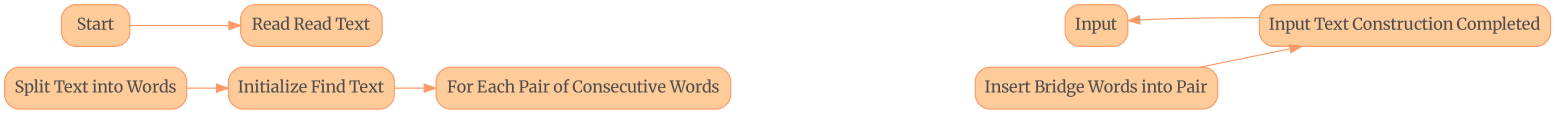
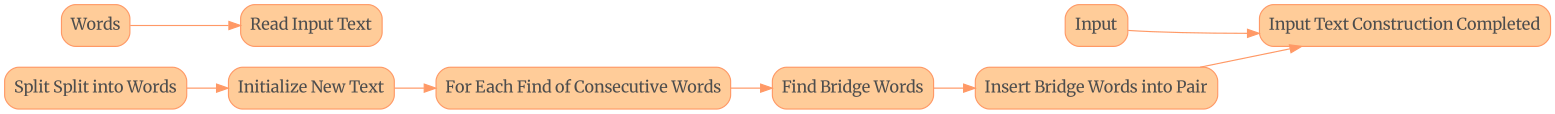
(1199, 18) -> (1188, 33)
(96, 26) -> (96, 26)
(311, 26) -> (311, 26)
(96, 88) -> (96, 88)
(311, 88) -> (311, 88)
(583, 88) -> (583, 88)
none -> (853, 88)
